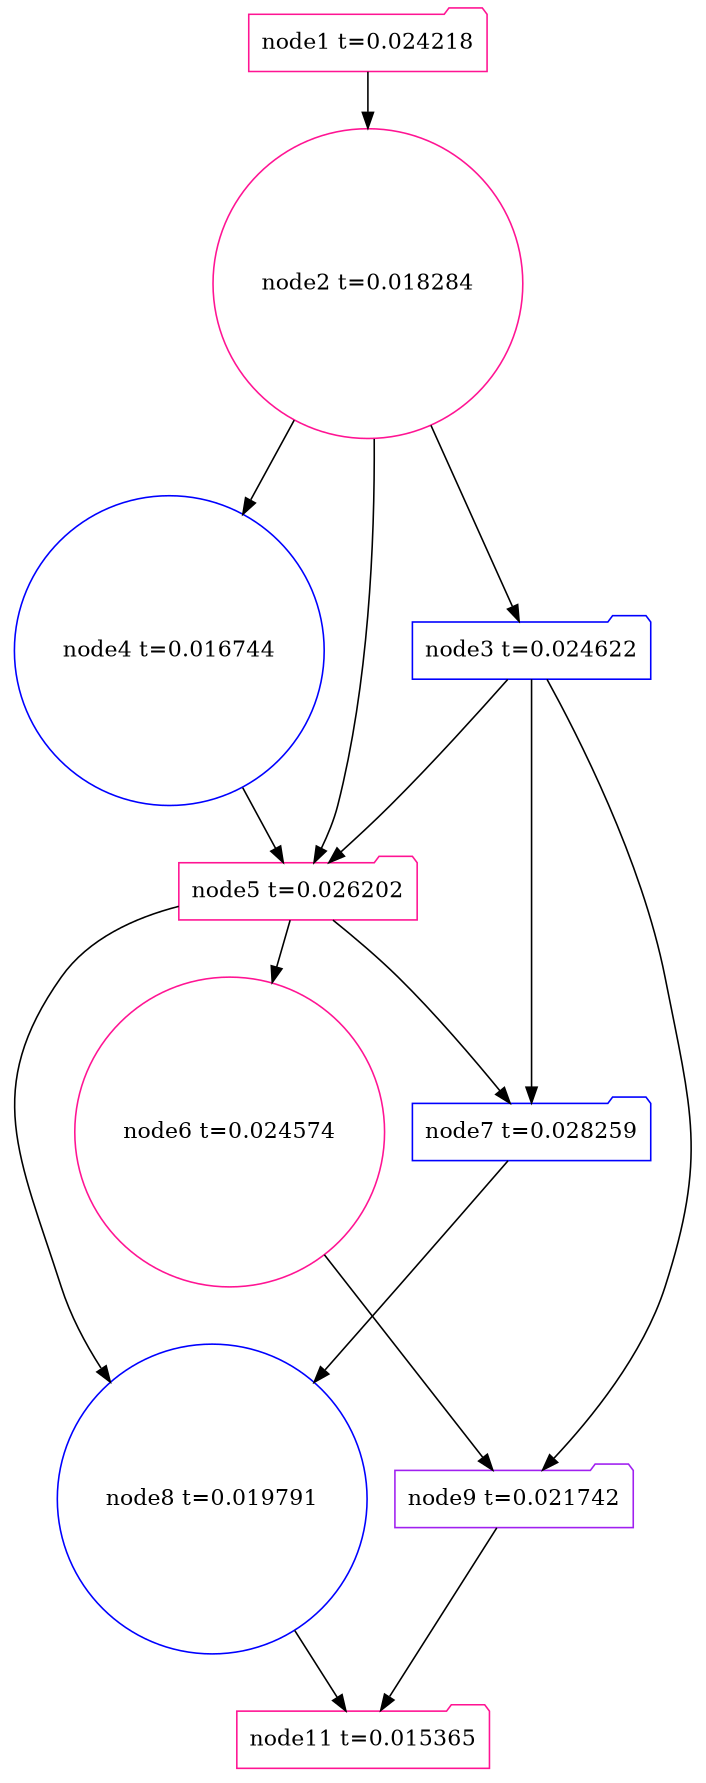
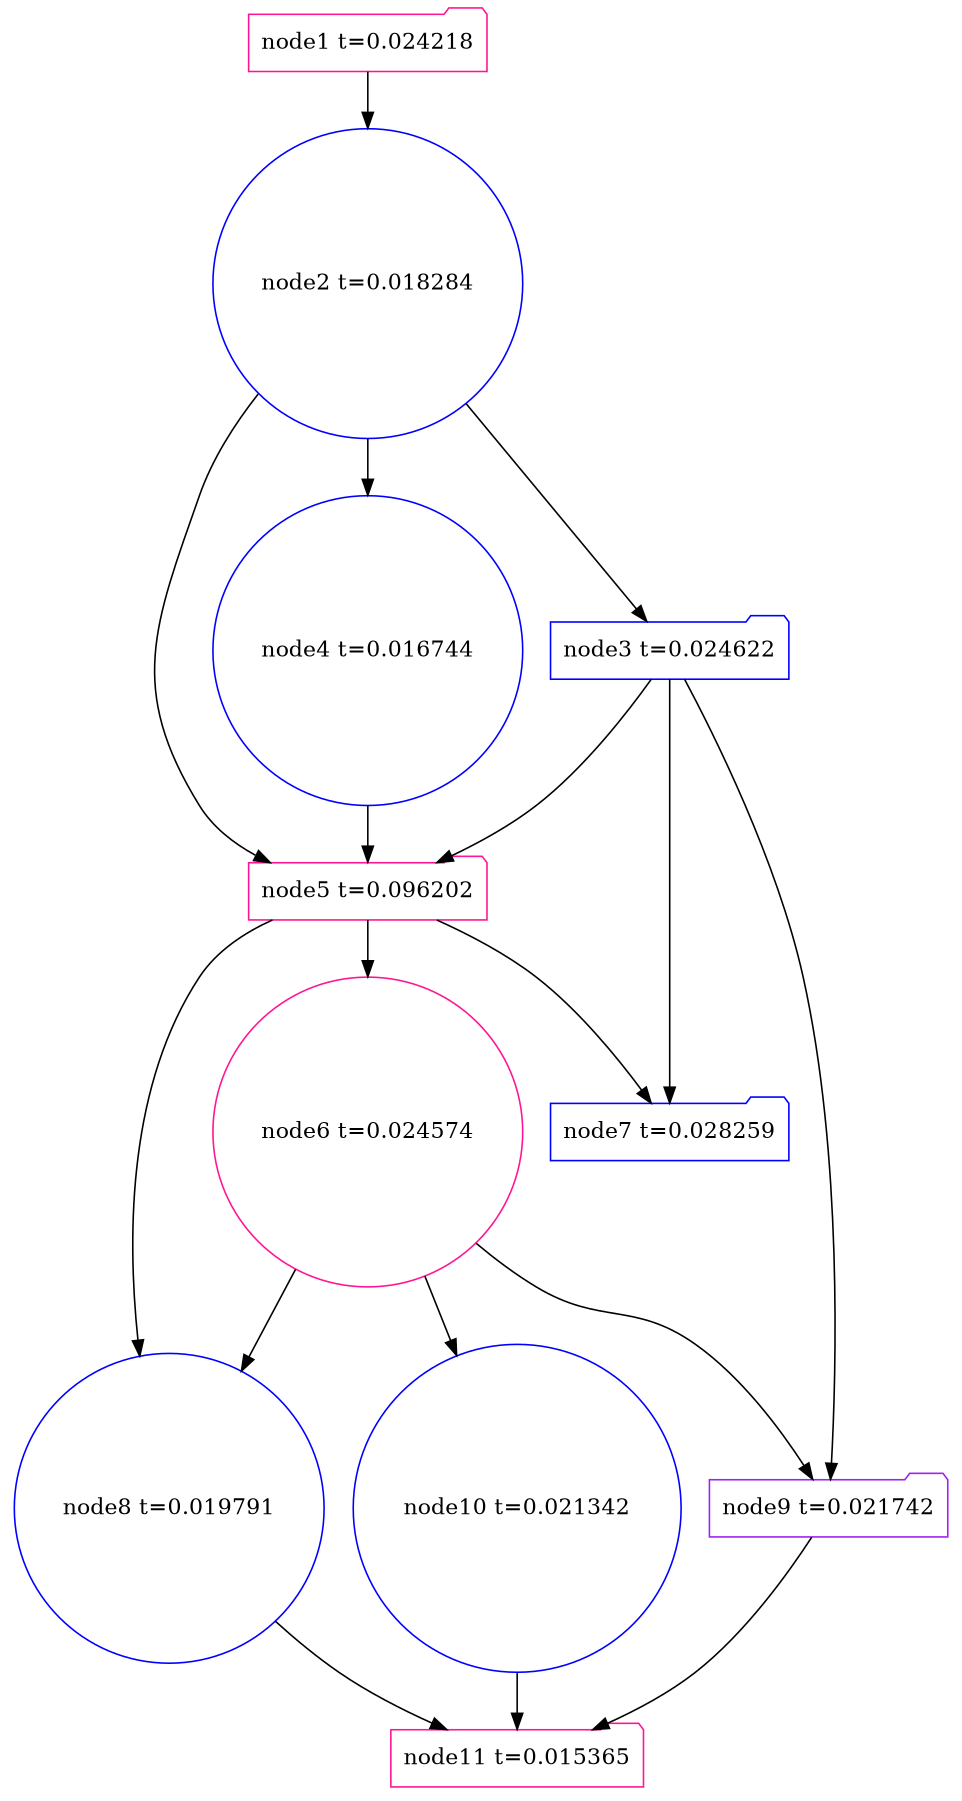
(368, 284) -> (368, 284)
(298, 891) -> (368, 891)
(417, 1265) -> (272, 1313)
none -> (517, 1508)
